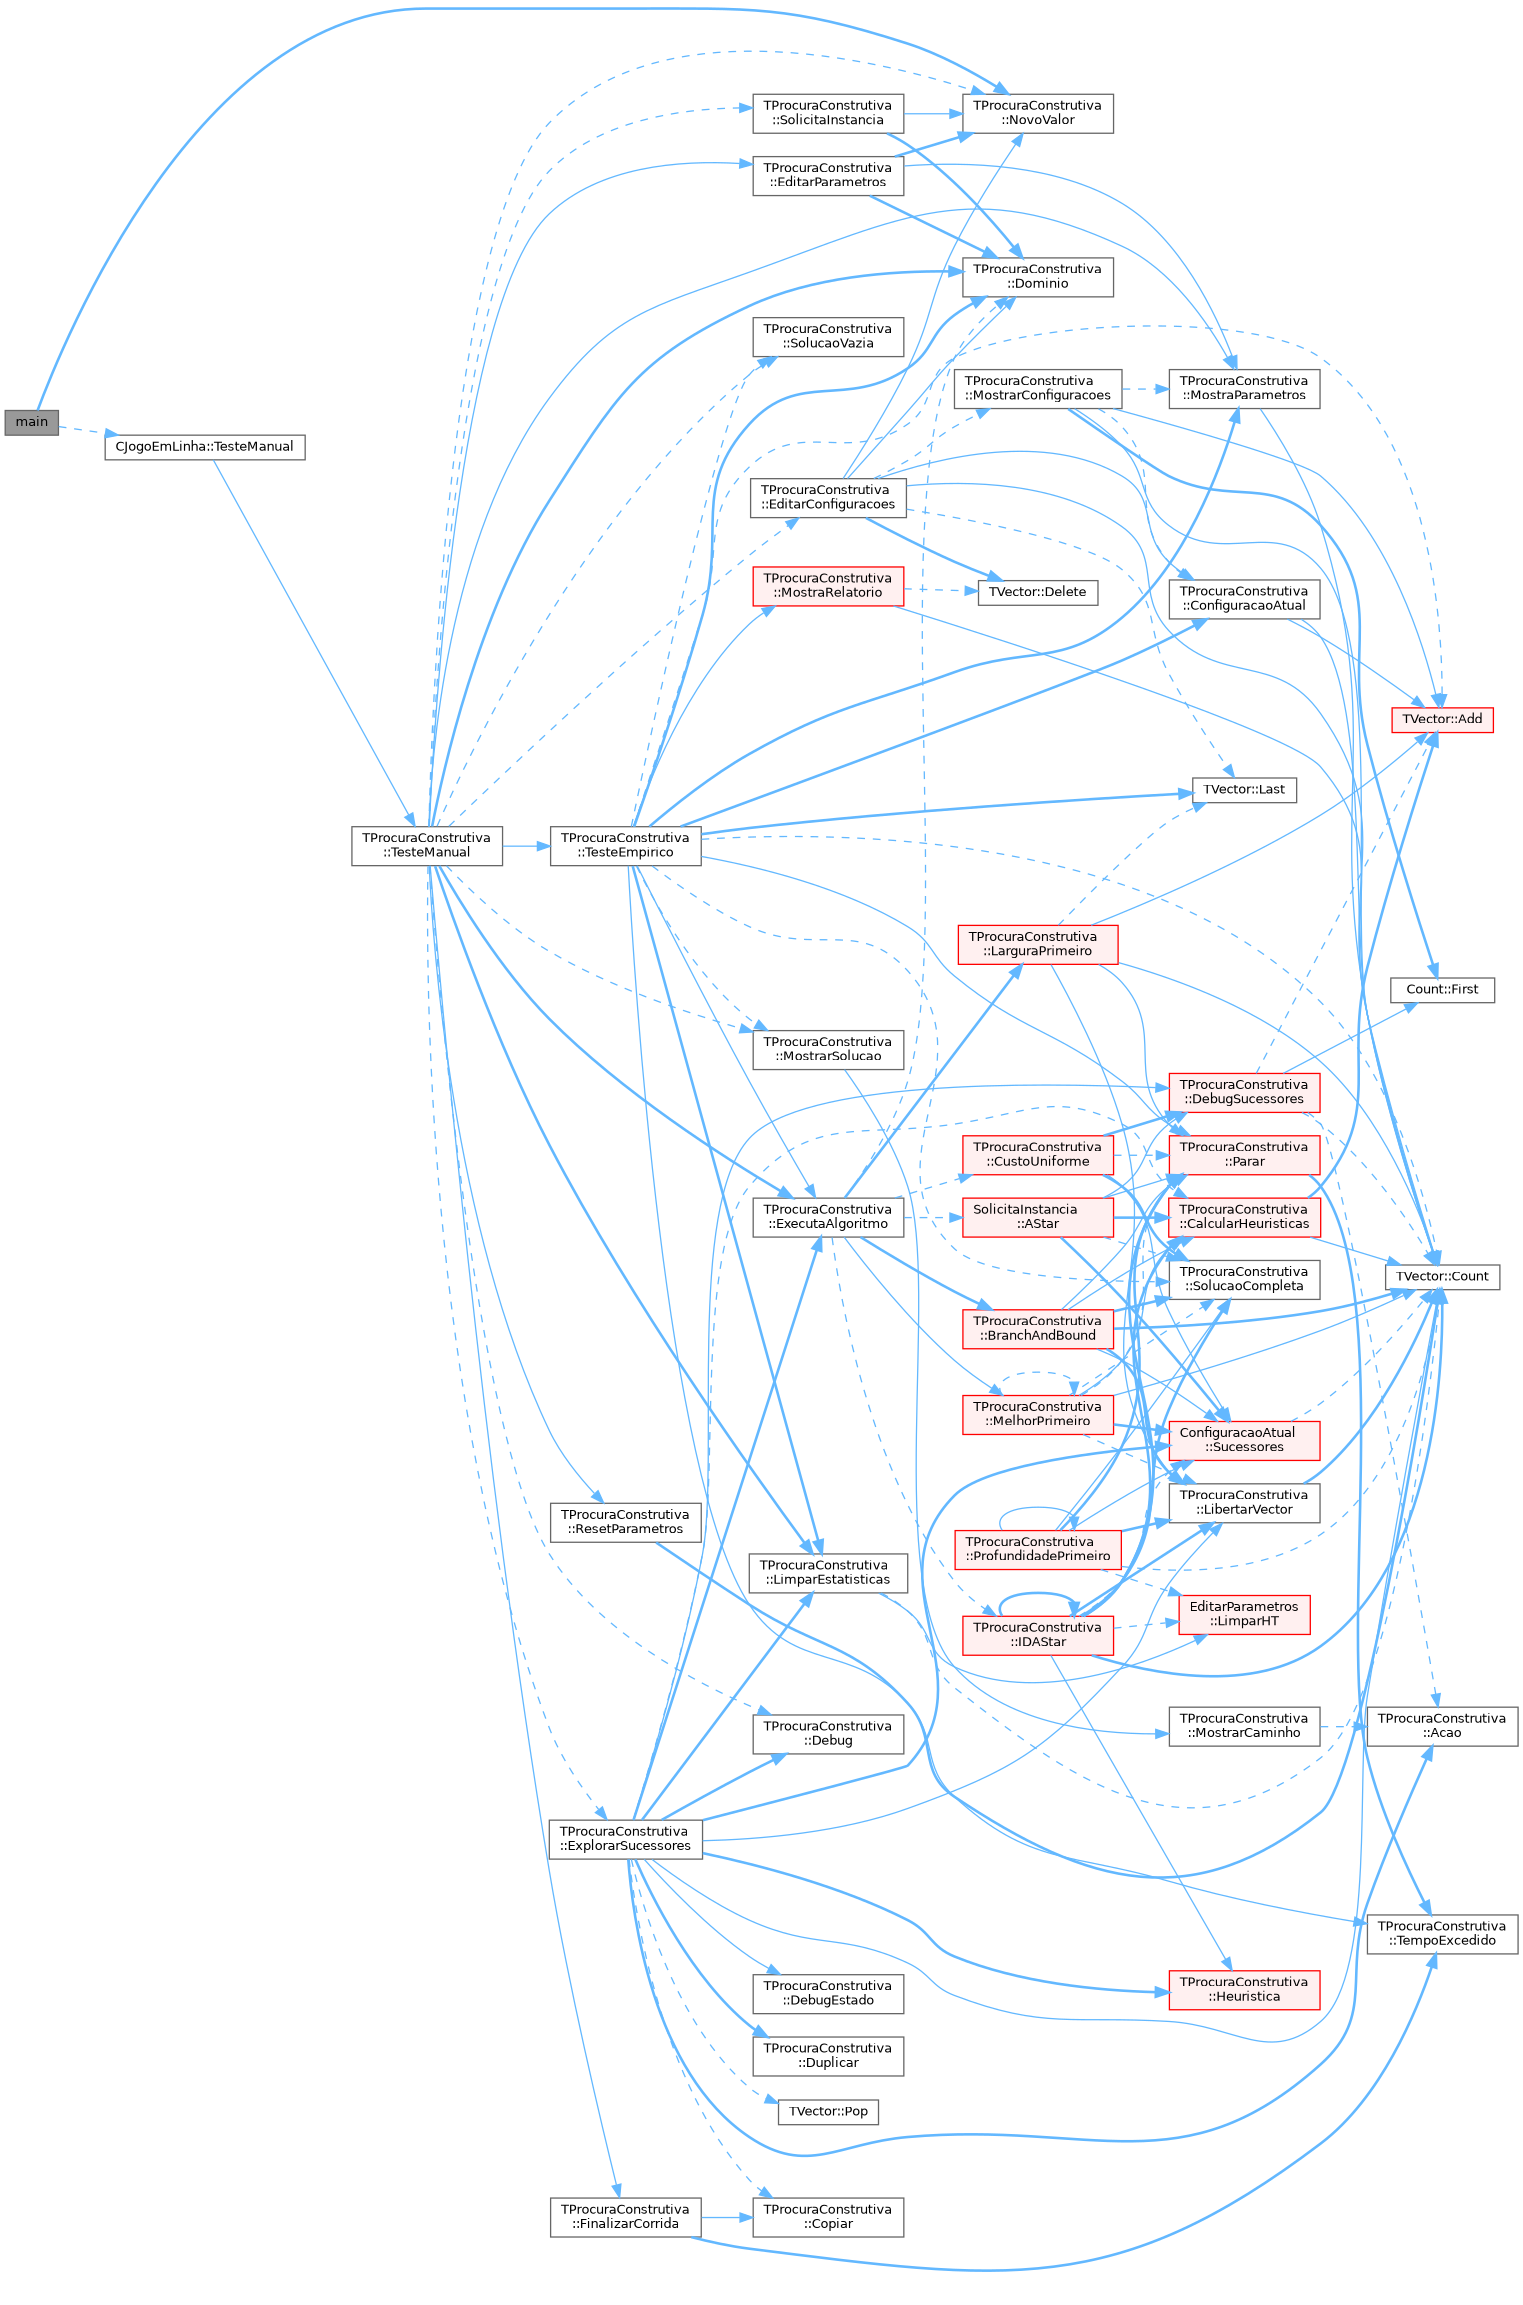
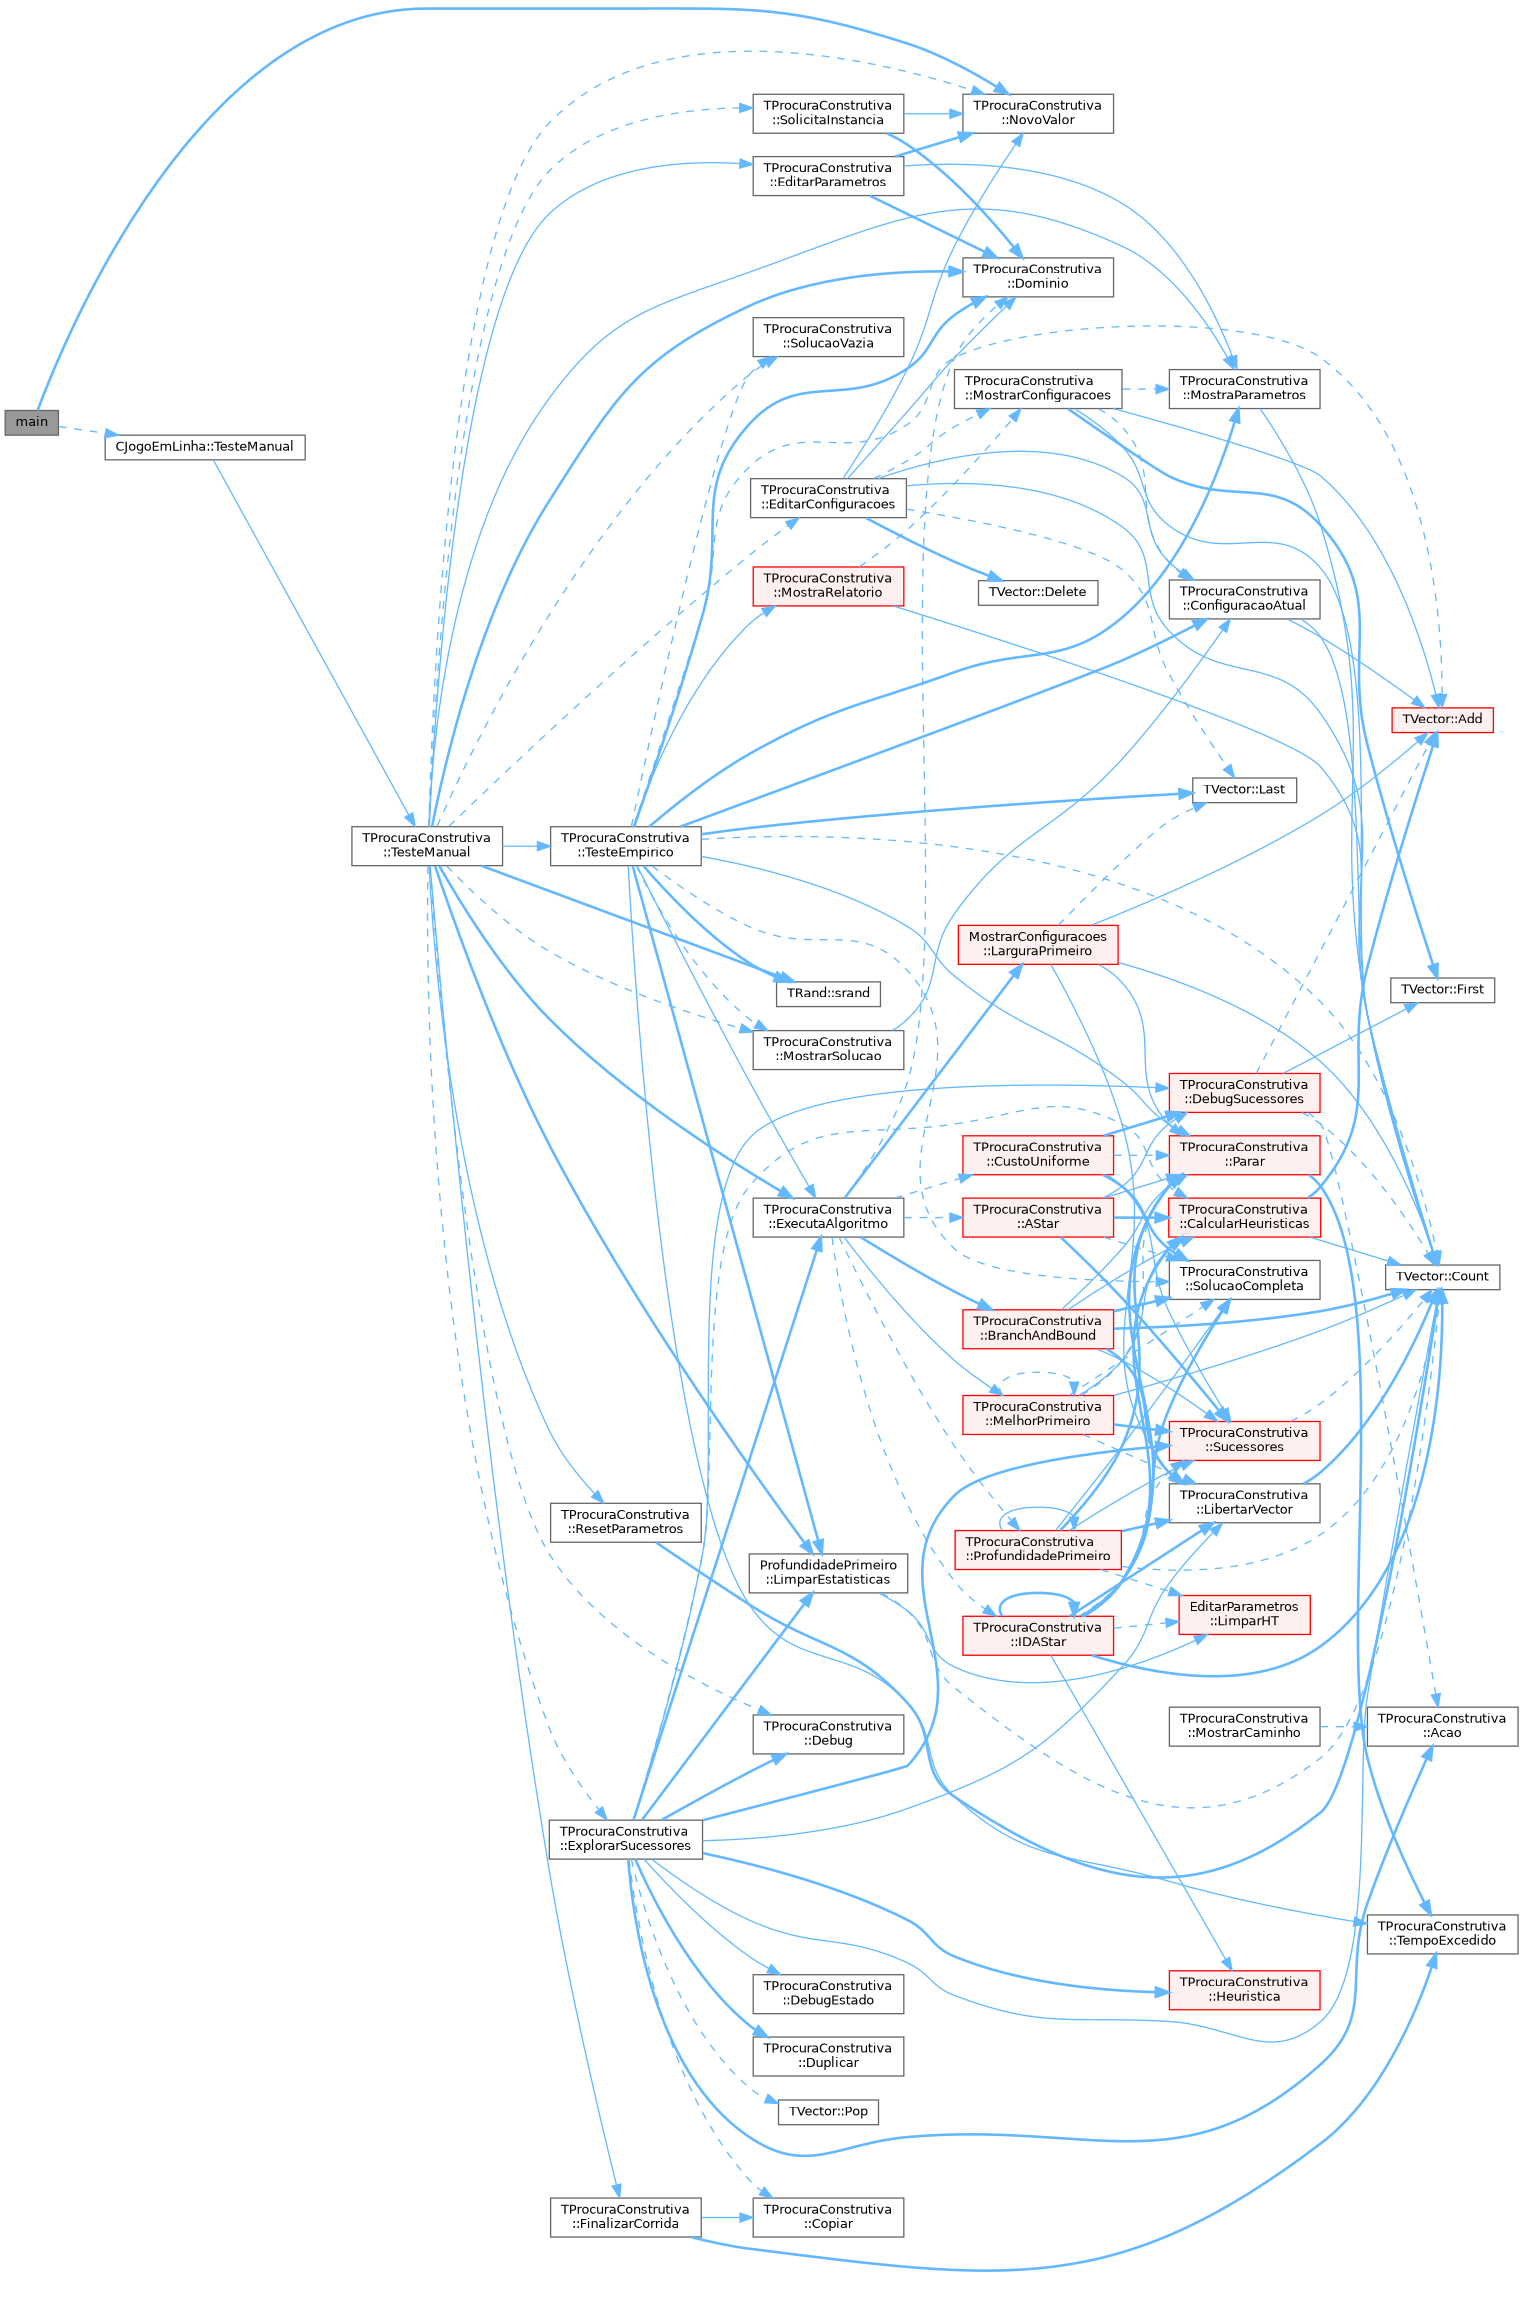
(934, 590) -> (941, 498)
(1038, 945) -> (1038, 945)
(1443, 990) -> (1443, 990)
none -> (829, 994)
(1038, 1218) -> (1038, 1218)
none -> (916, 1384)
(1245, 1441) -> (1245, 1441)
(917, 1472) -> (1046, 825)
(829, 1573) -> (829, 1573)
